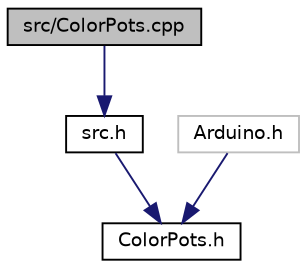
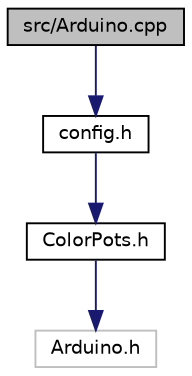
(104, 27) -> (96, 27)
(104, 134) -> (96, 134)
(210, 180) -> (96, 286)
